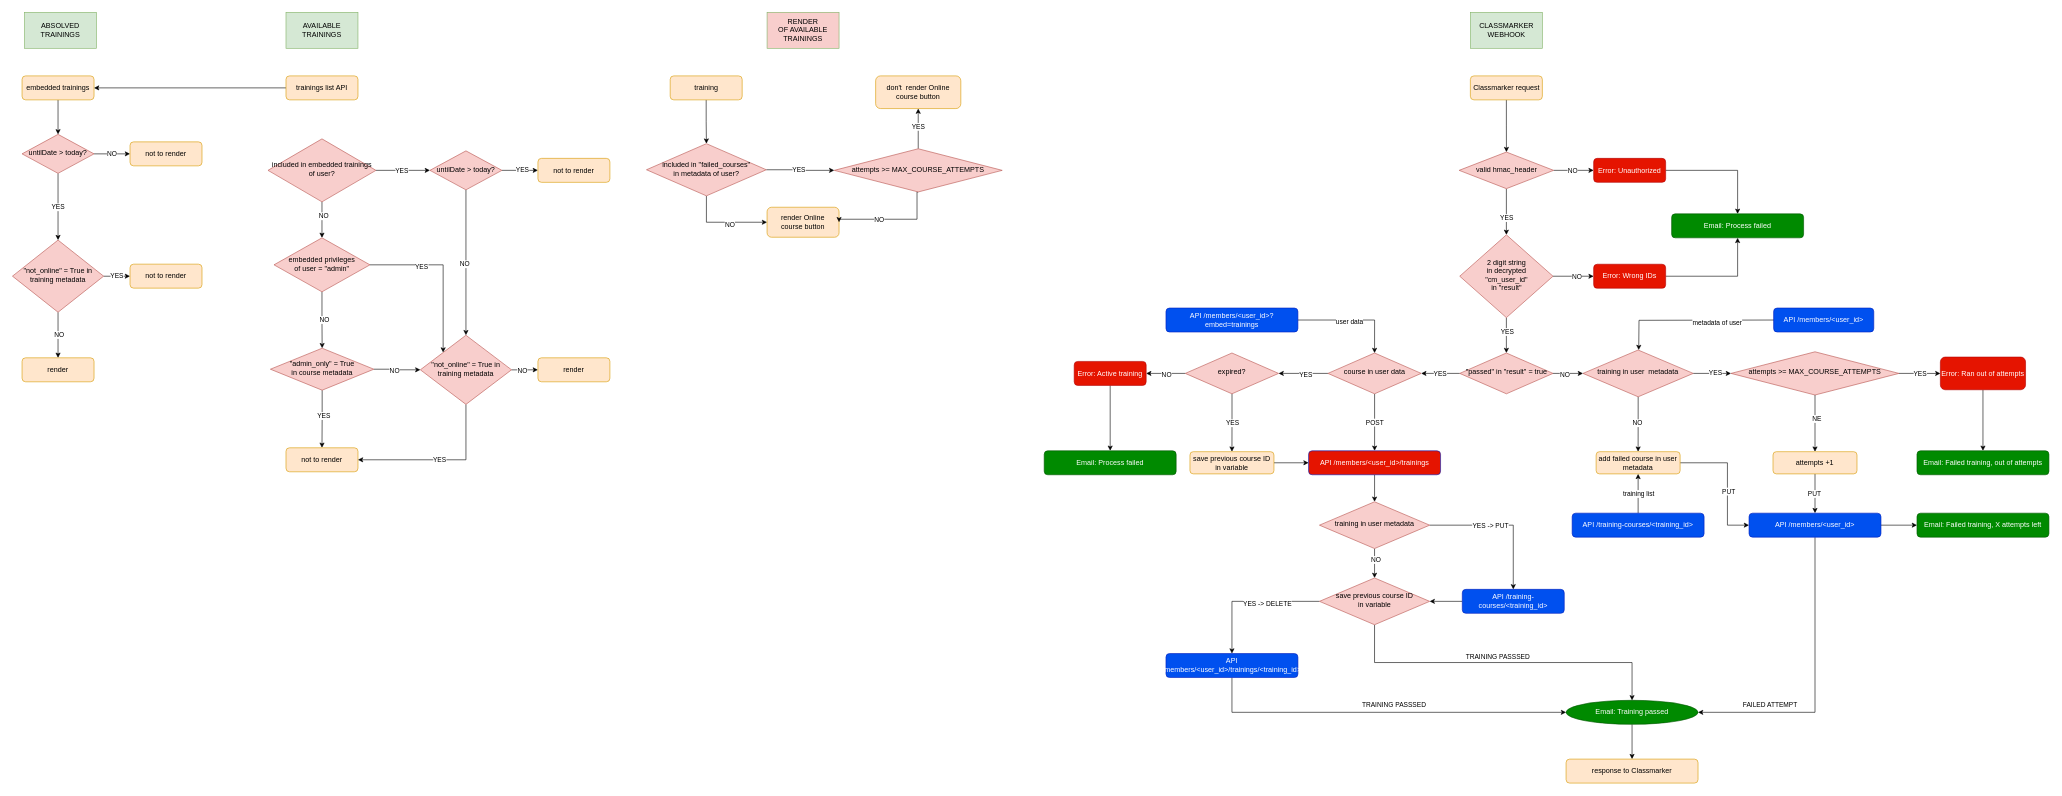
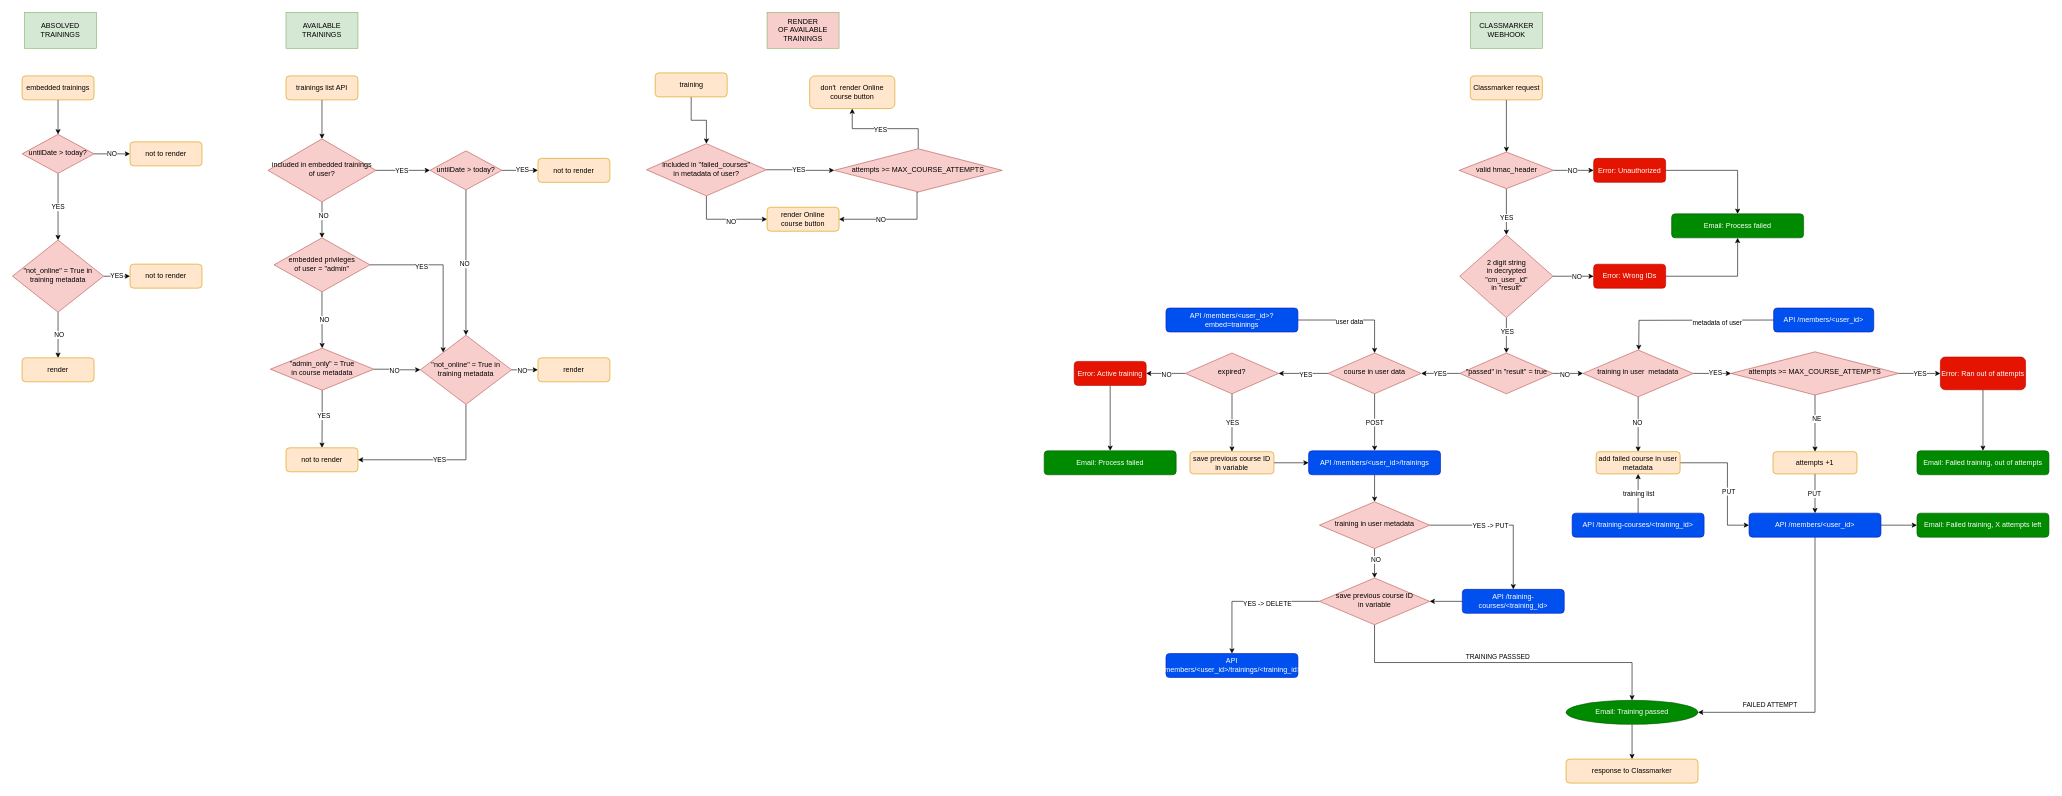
(99, 88) -> (322, 133)
(706, 88) -> (691, 85)
(918, 92) -> (852, 92)
(803, 222) -> (803, 219)
(1375, 463) -> (1375, 463)
(1232, 713) -> none
